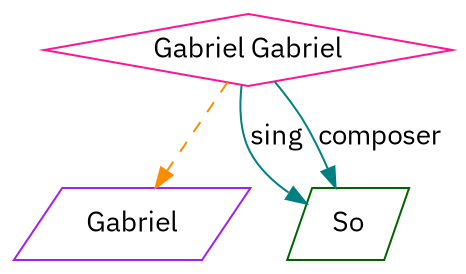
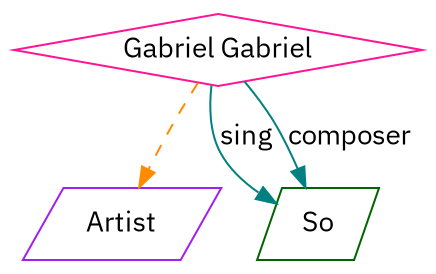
(132, 224) -> (122, 224)
